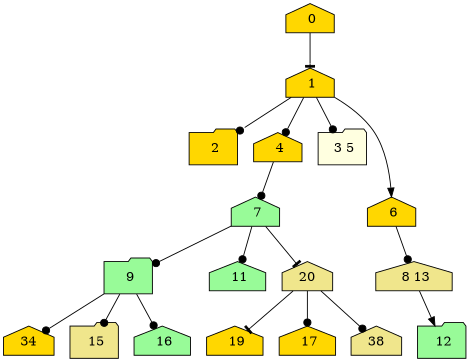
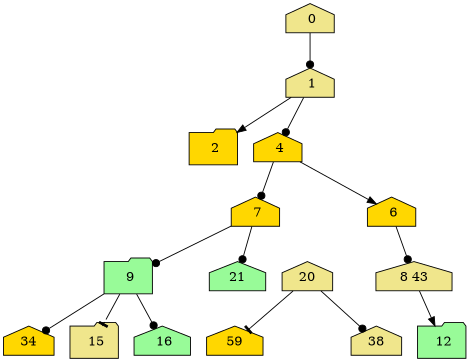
(310, 20) -> (310, 20)
(310, 48) -> (310, 48)
(310, 84) -> (310, 84)
(268, 112) -> (268, 112)
(376, 134) -> (334, 181)
(342, 149) -> none
(255, 213) -> (255, 213)
(280, 244) -> none
(238, 278) -> (238, 278)
(414, 278) -> (414, 278)
(113, 307) -> (113, 307)
(235, 342) -> (235, 342)
(307, 342) -> none
